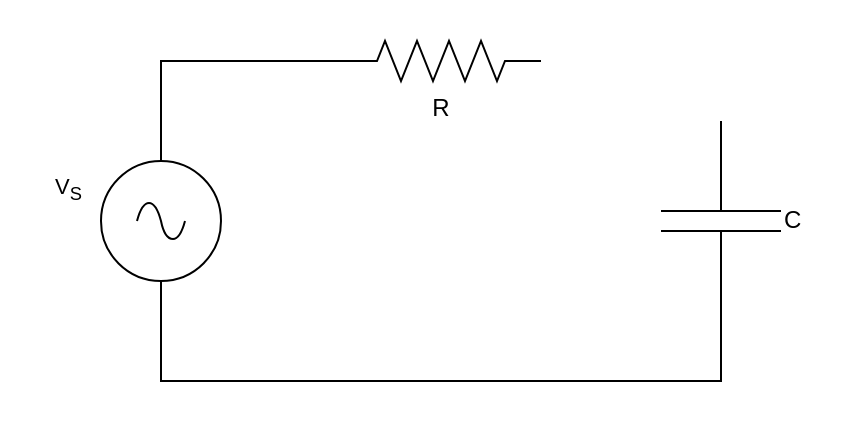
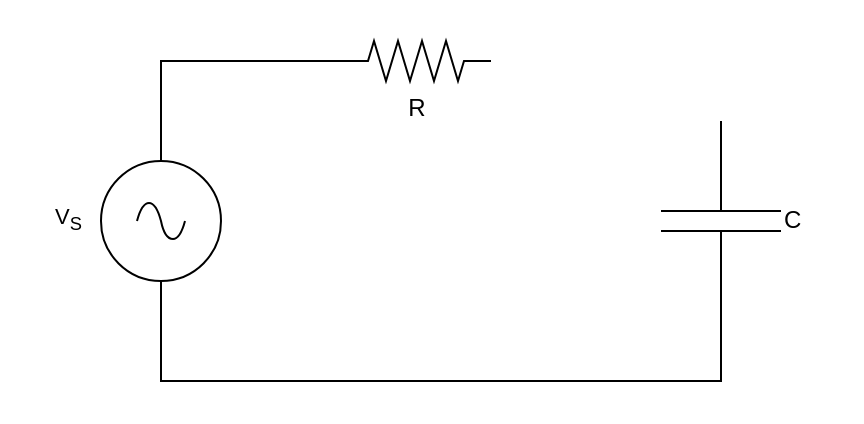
(441, 61) -> (416, 61)
(64, 191) -> (64, 221)
